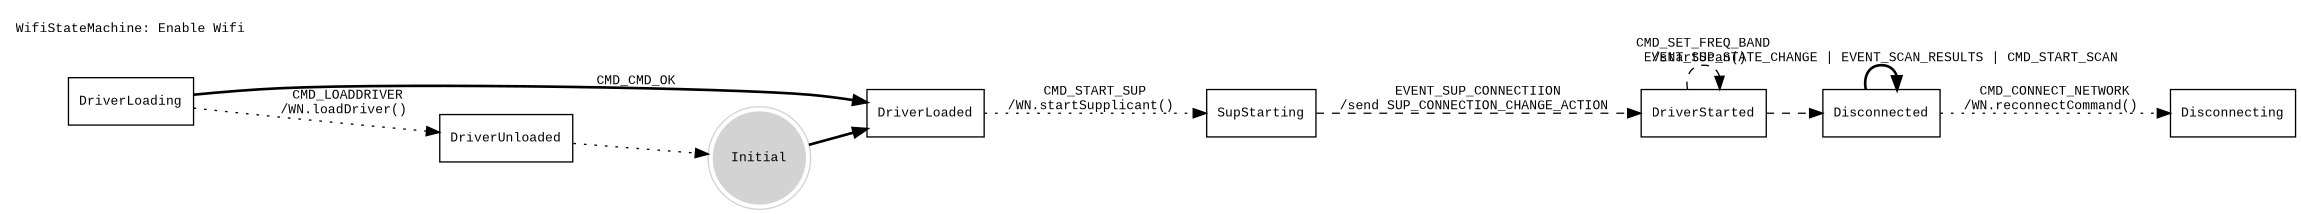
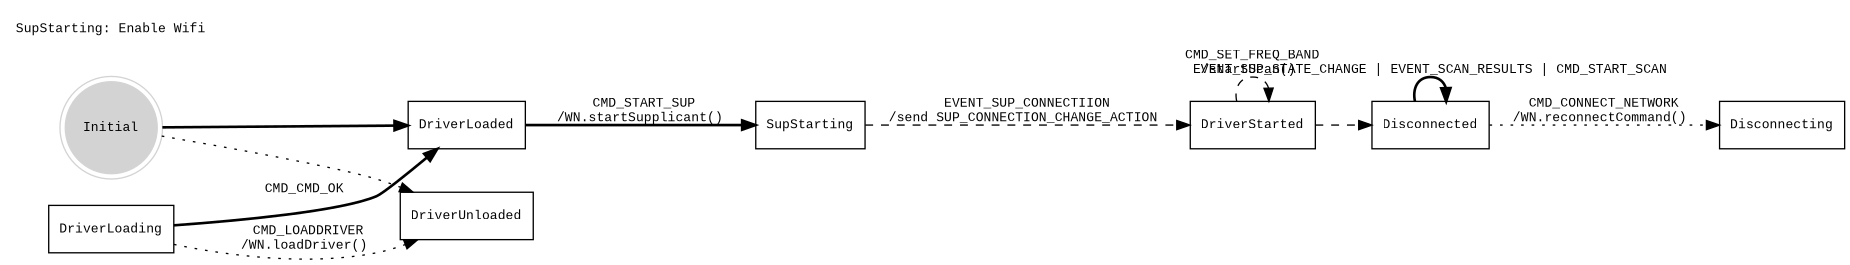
(131, 29) -> (111, 29)
(1089, 113) -> (634, 125)
(634, 148) -> (282, 158)
